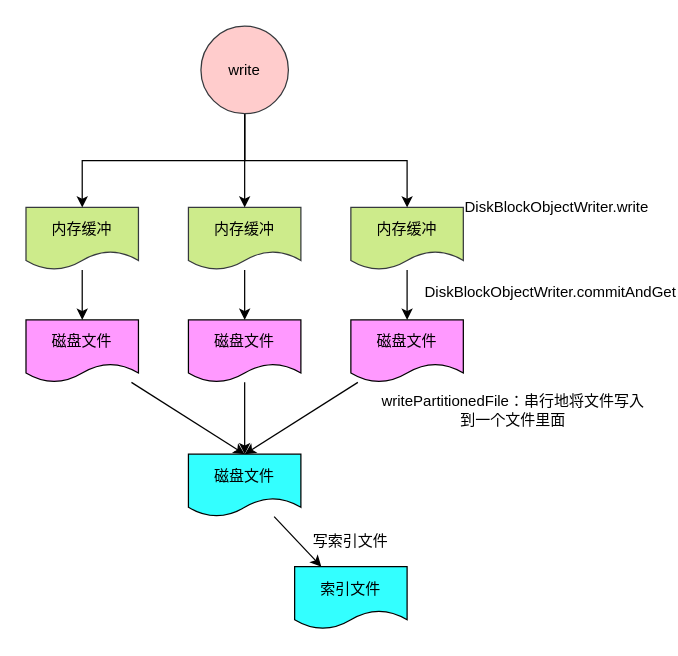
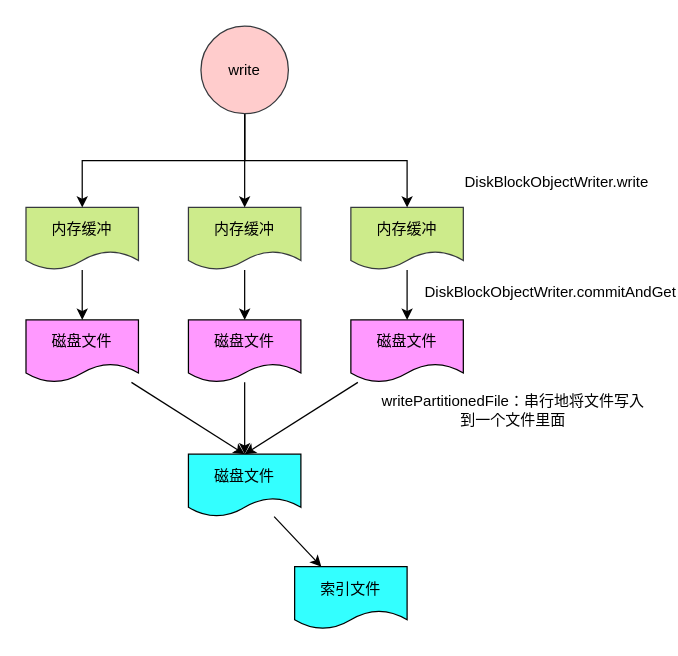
(557, 217) -> (557, 192)
(351, 542) -> none
